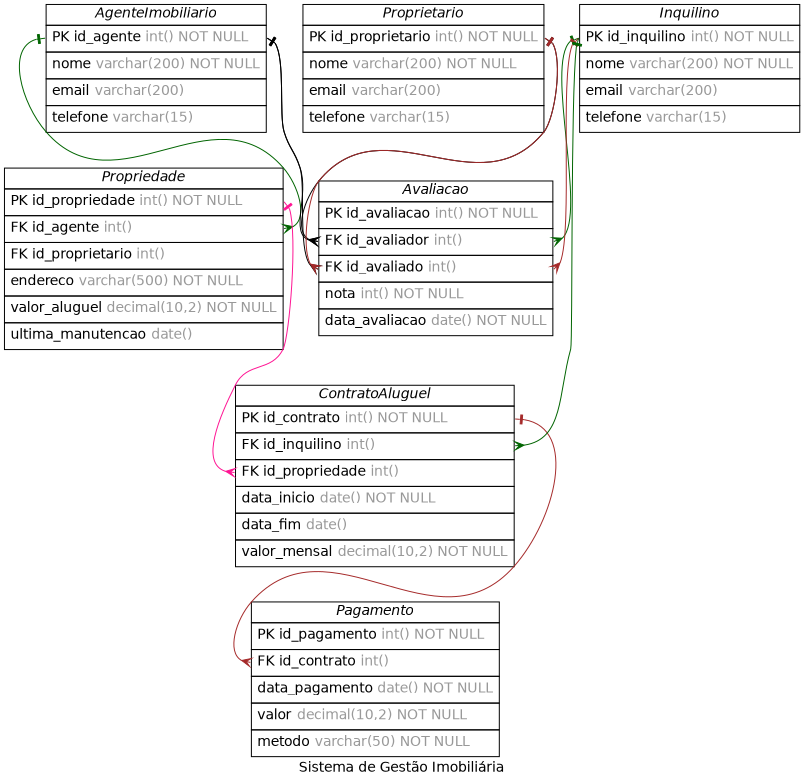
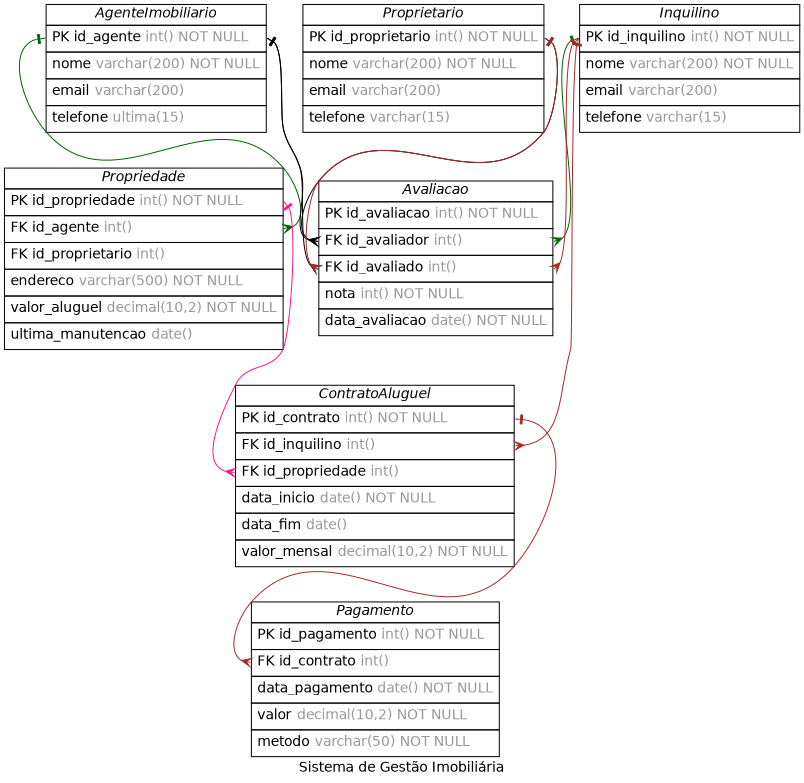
(153, 118) -> (149, 118)
(572, 255) -> (572, 255)
